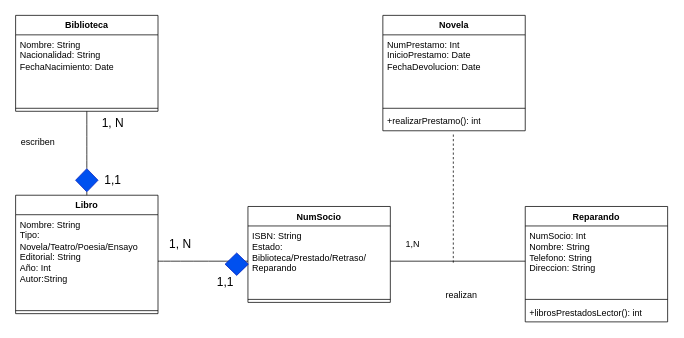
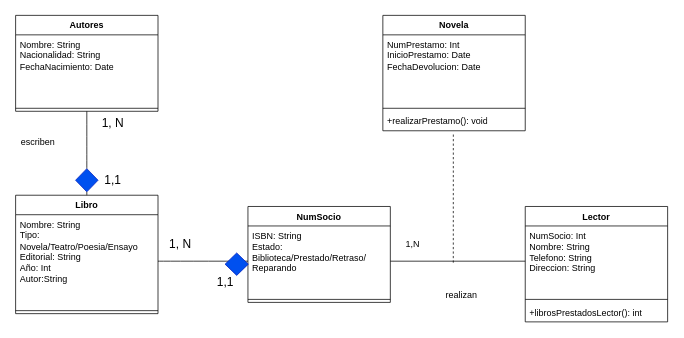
(87, 26) -> (87, 26)
(442, 122) -> (445, 122)
(597, 217) -> (597, 217)
